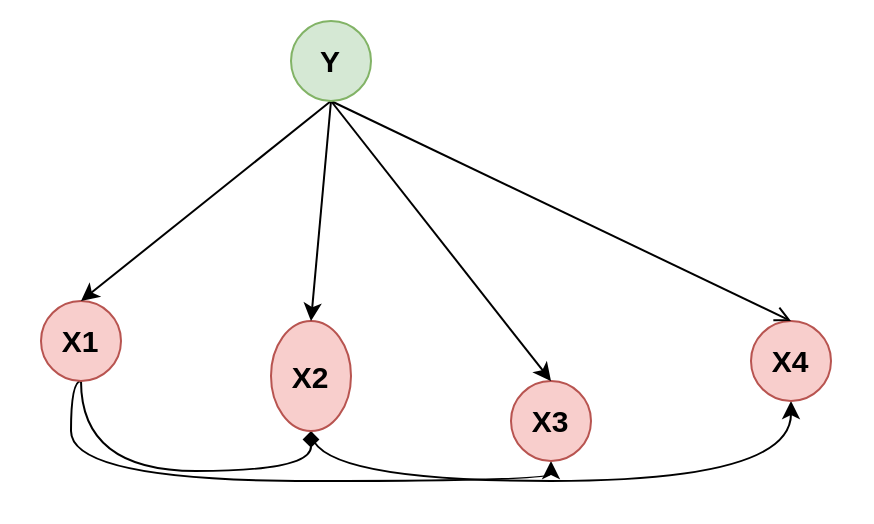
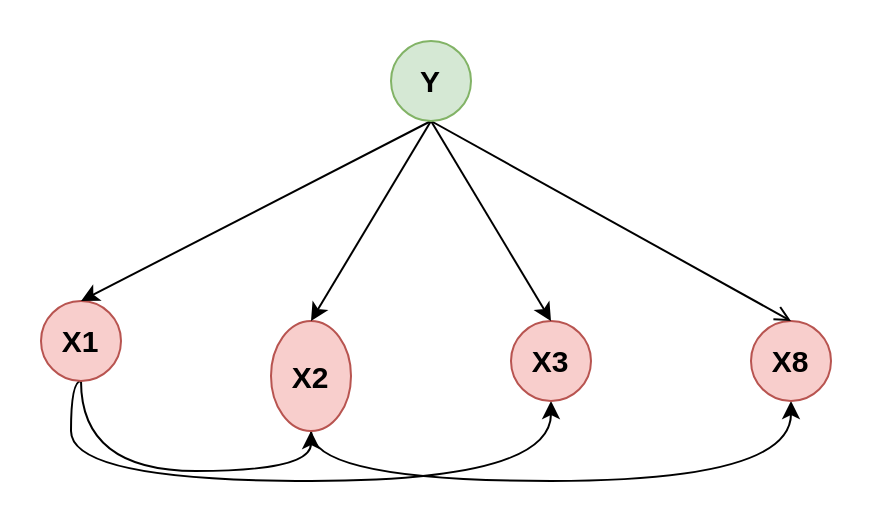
(331, 61) -> (431, 81)
(791, 361) -> (791, 361)
(551, 421) -> (551, 361)
(292, 462) -> (293, 461)
